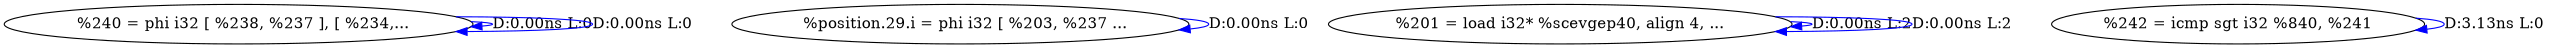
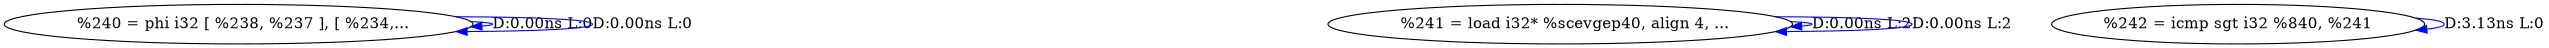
(960, 24) -> none
(1560, 24) -> (1560, 24)
